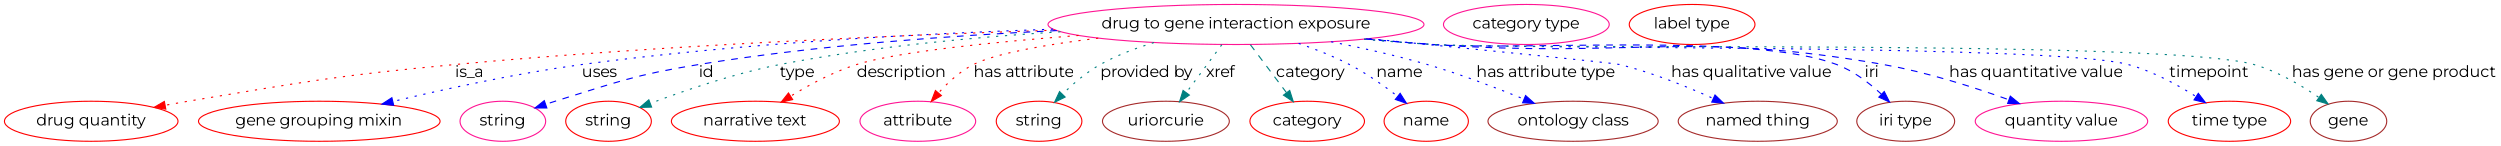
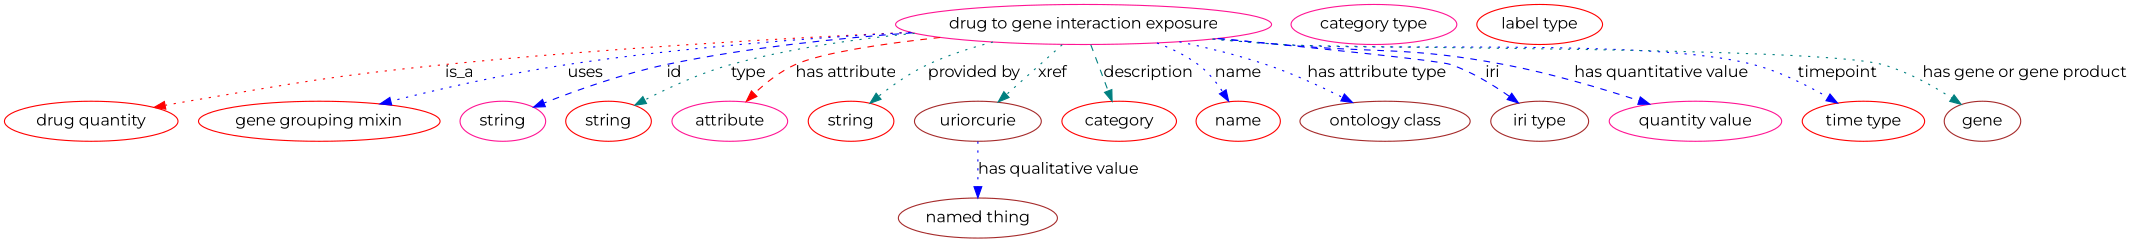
(1013, 52) -> (842, 52)
(1544, 56) -> (978, 164)
(1311, 73) -> (1149, 73)
(755, 121) -> none
